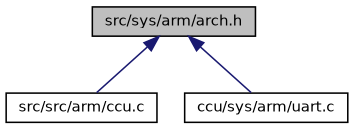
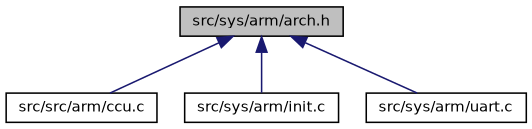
none -> (262, 108)
(266, 108) -> (446, 108)
